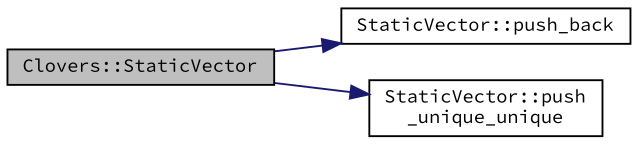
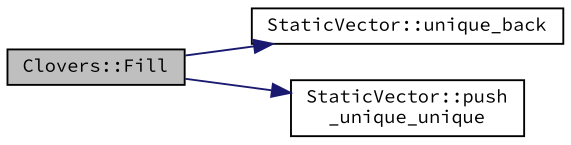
(486, 26) -> (408, 26)
(141, 67) -> (96, 67)
